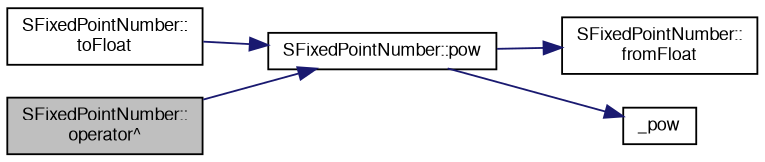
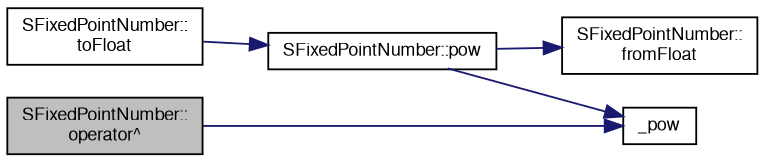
(251, 87) -> (403, 126)
